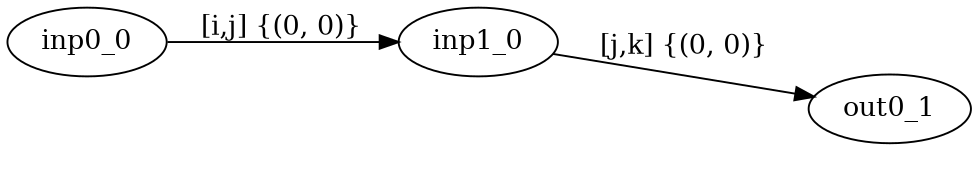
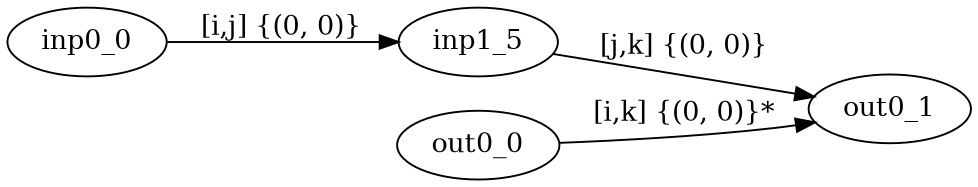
(478, 42) -> (478, 42)
none -> (478, 145)
